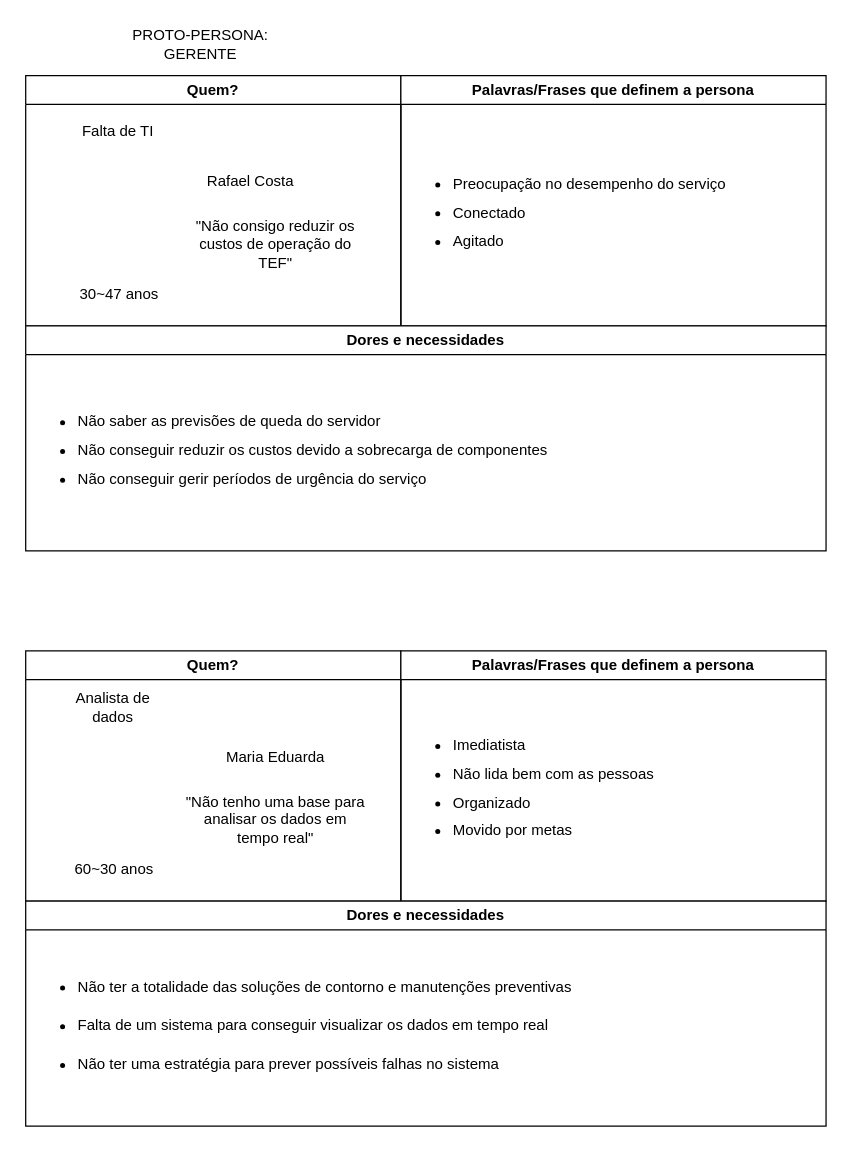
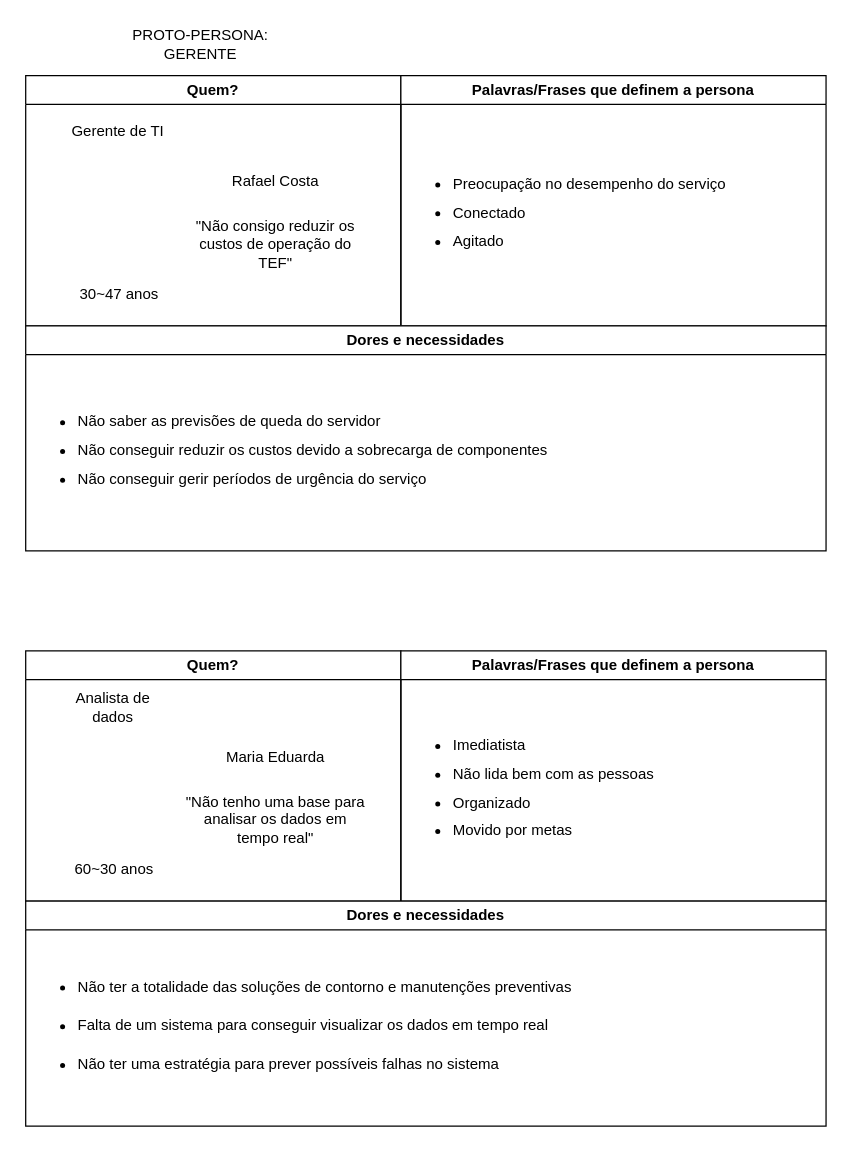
(118, 132) -> (118, 132)
(251, 182) -> (276, 182)
